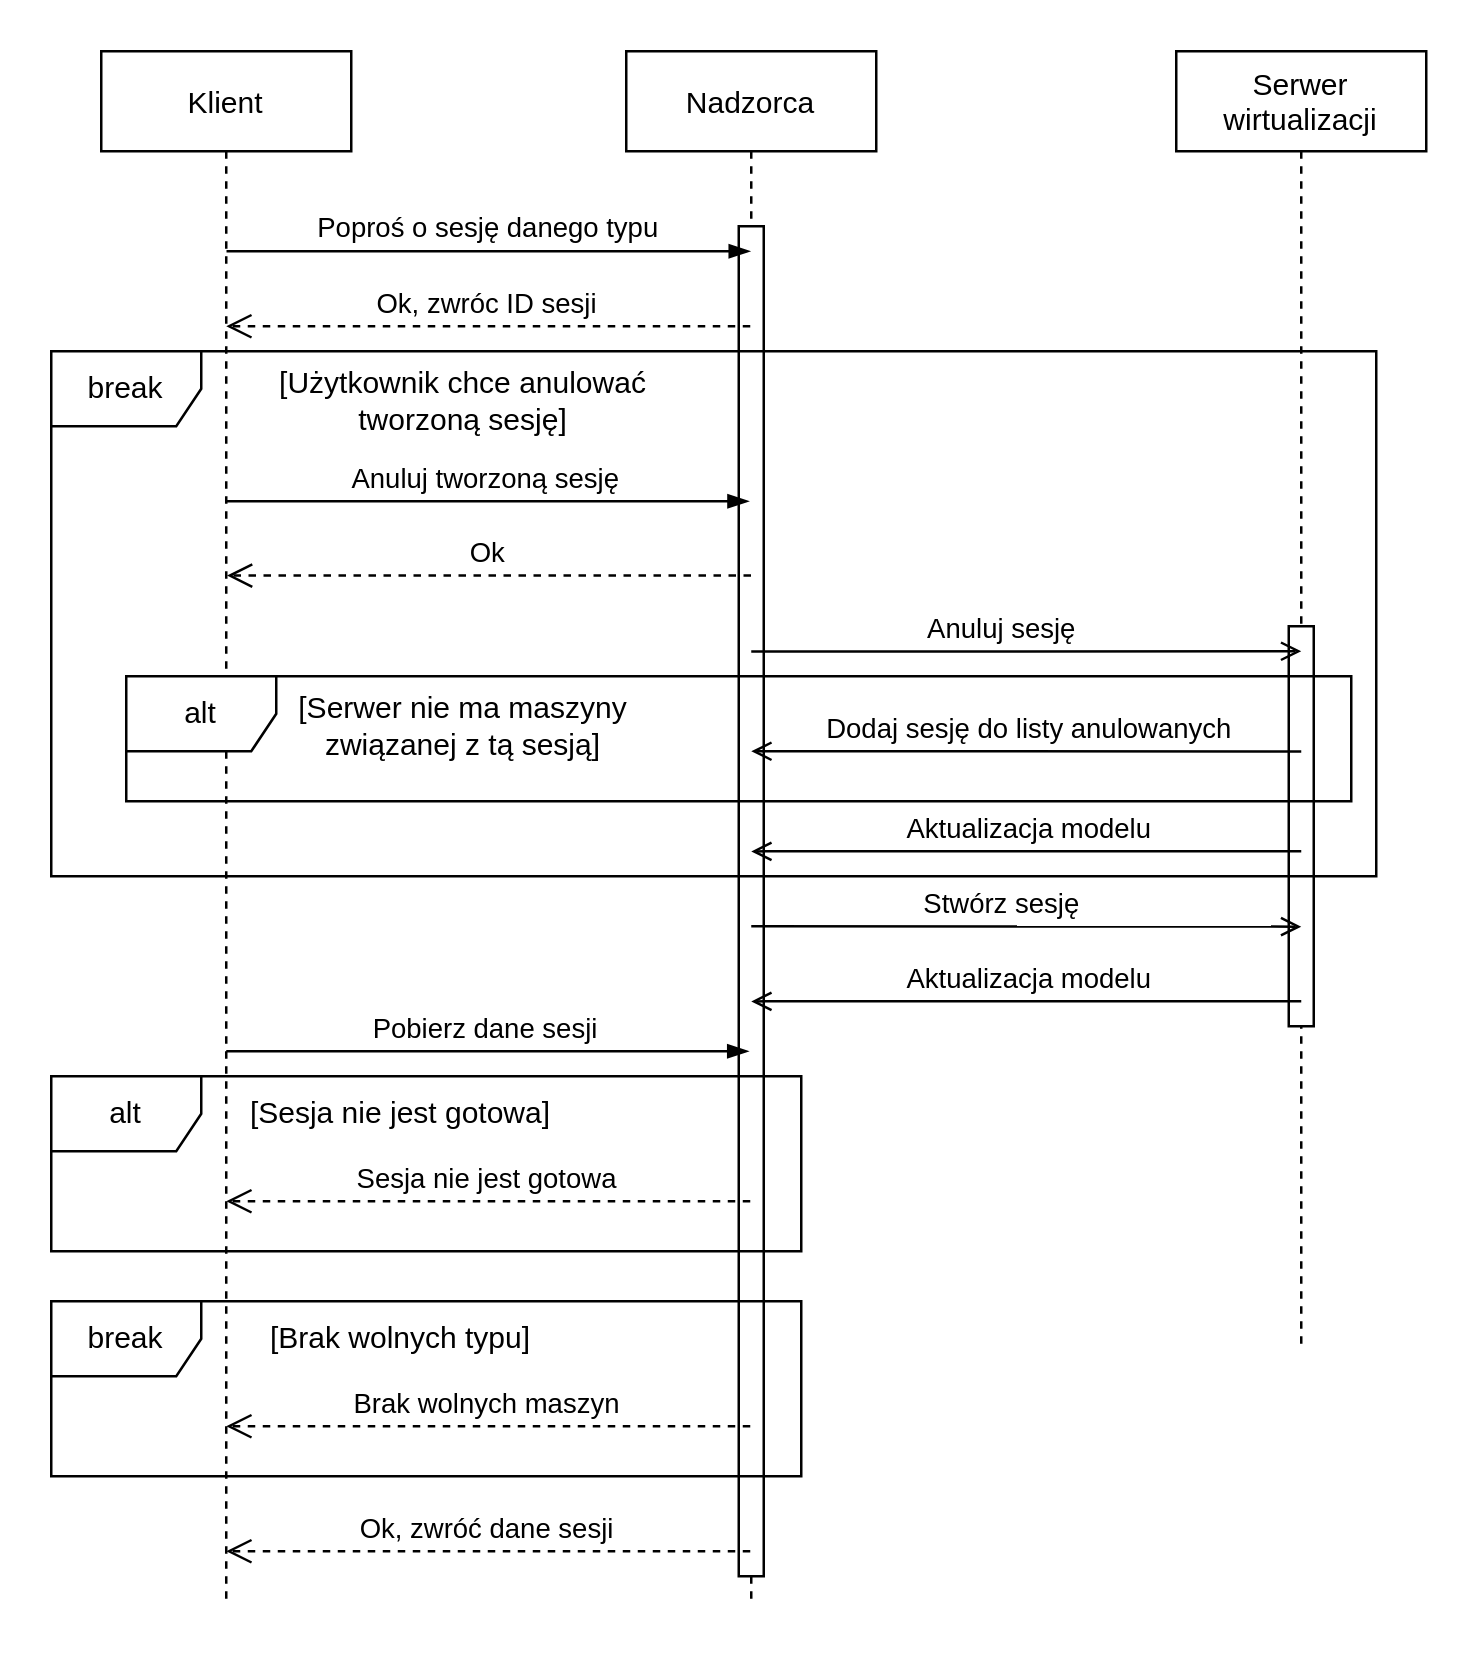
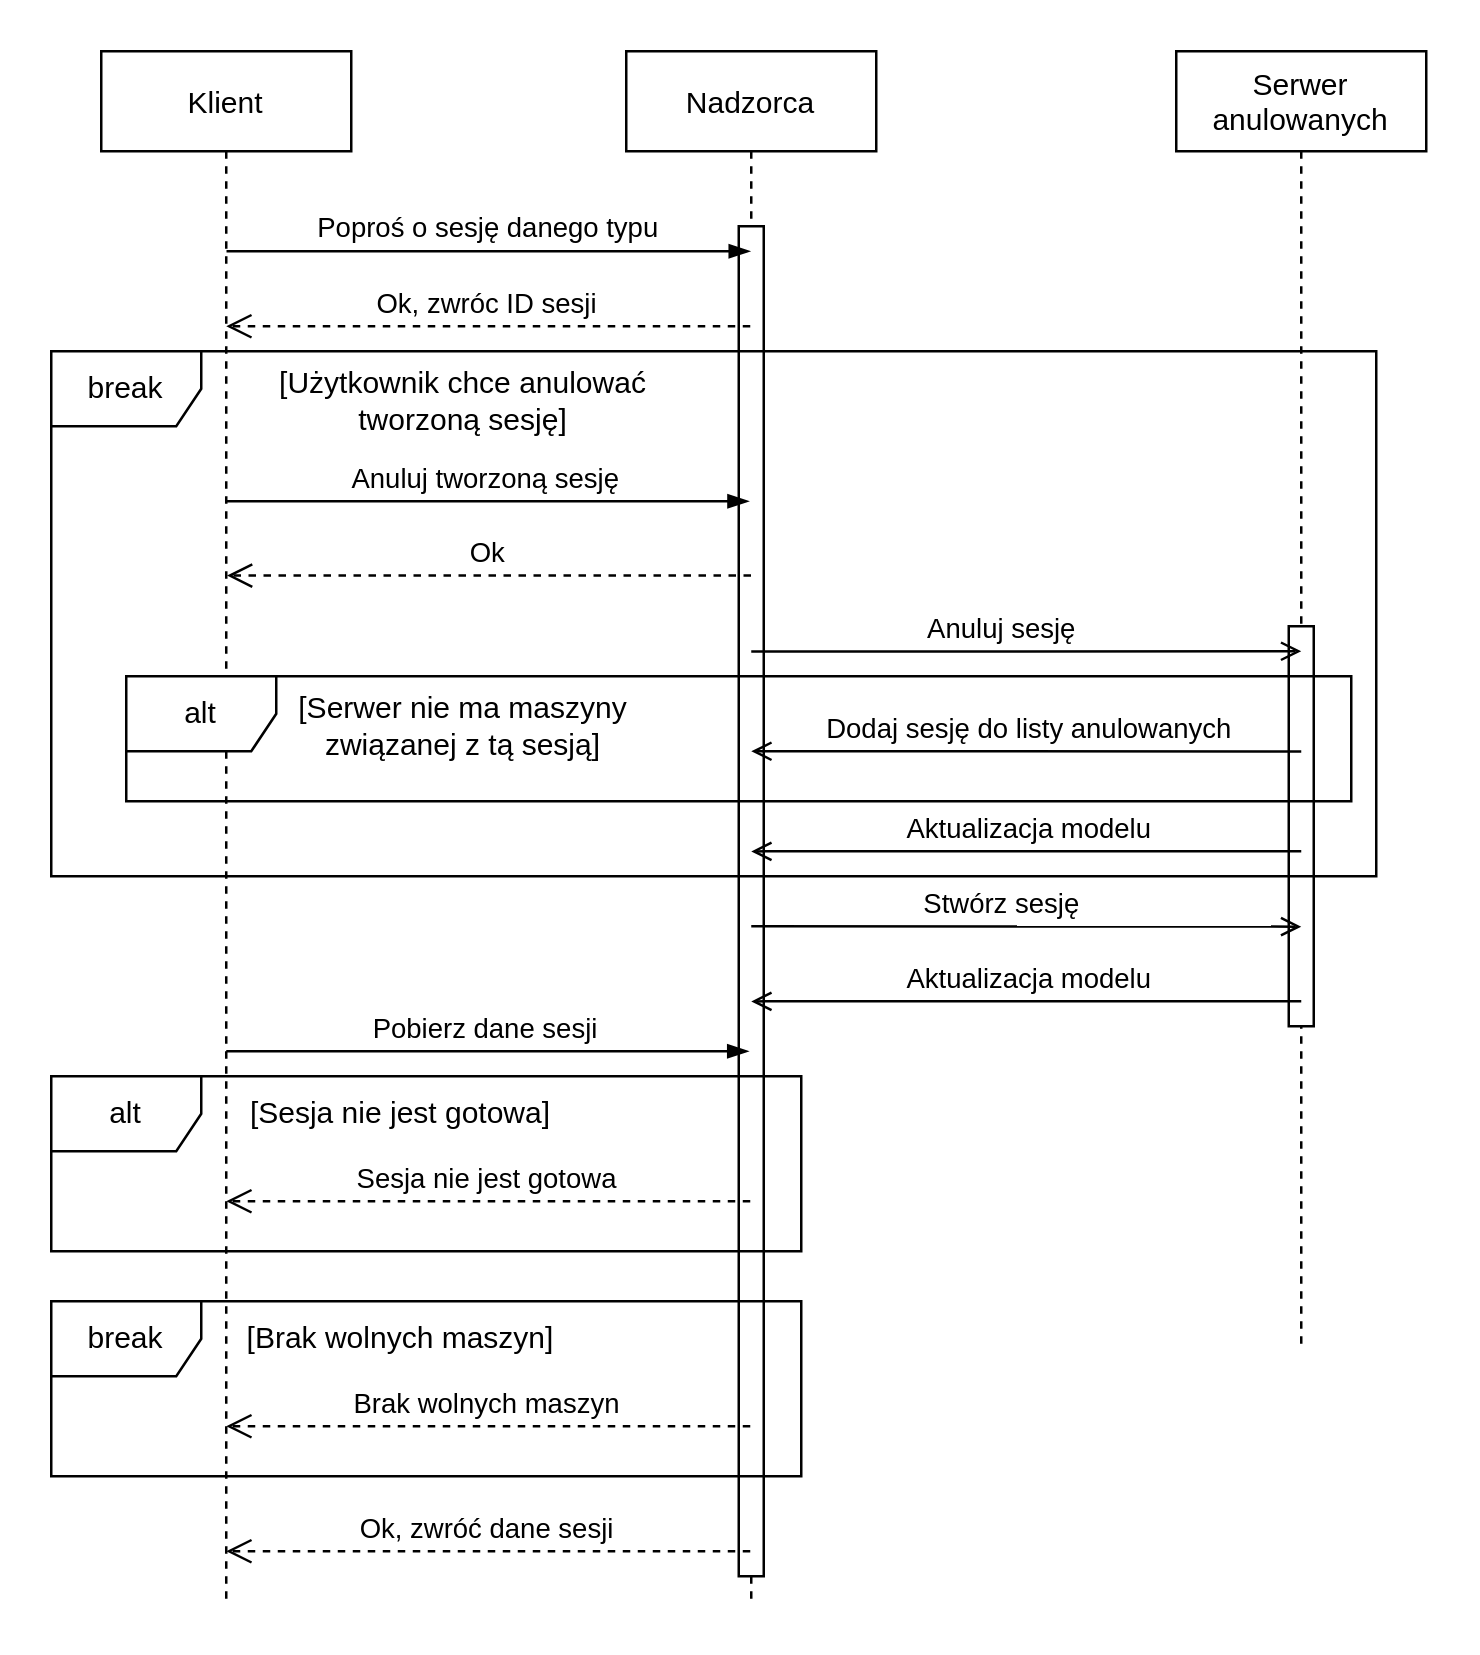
(1300, 85) -> (1300, 85)
(401, 1339) -> (401, 1339)
